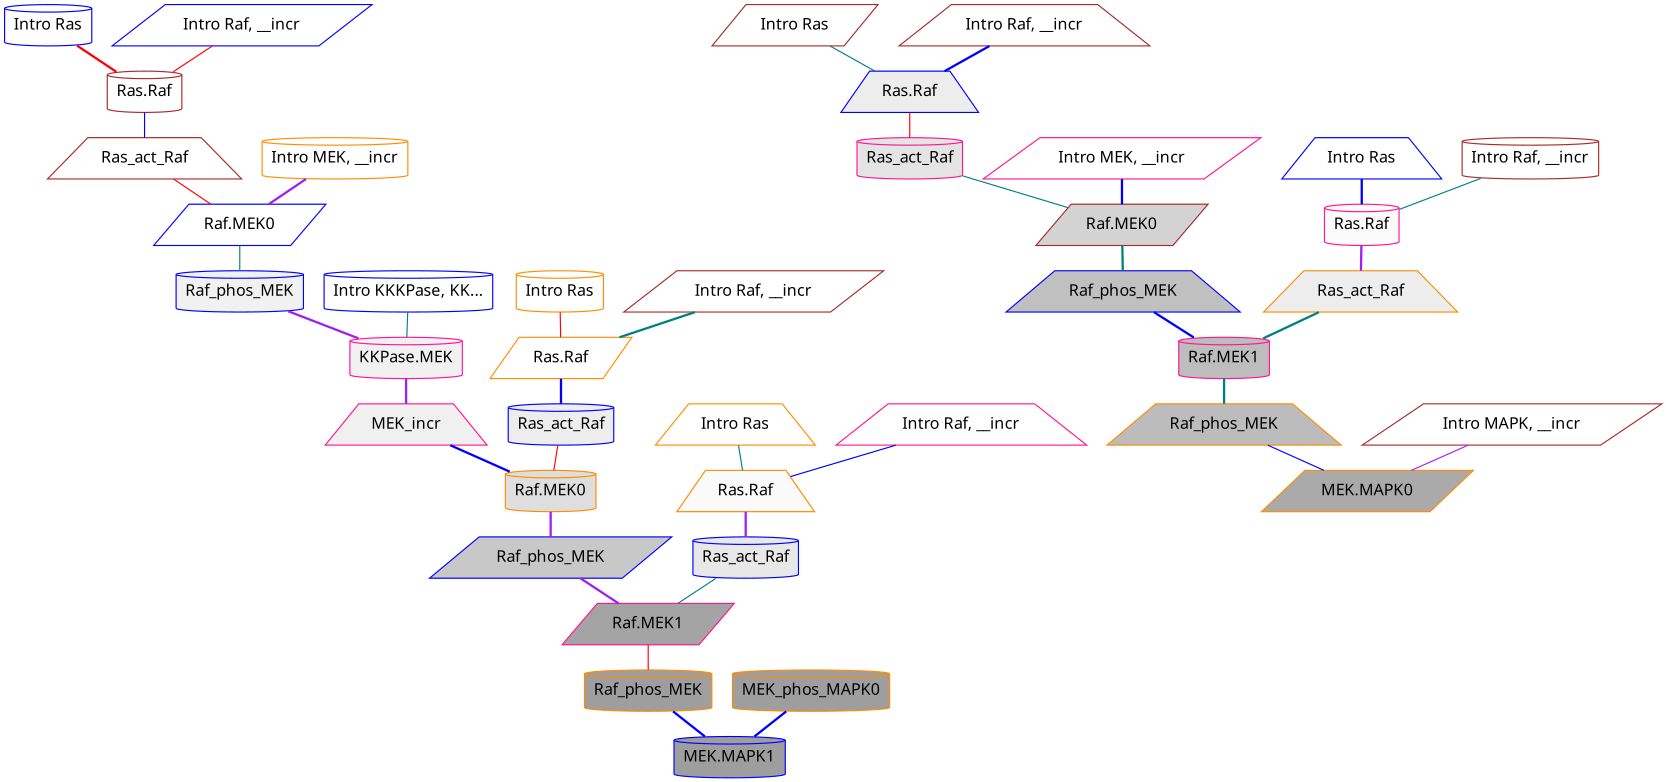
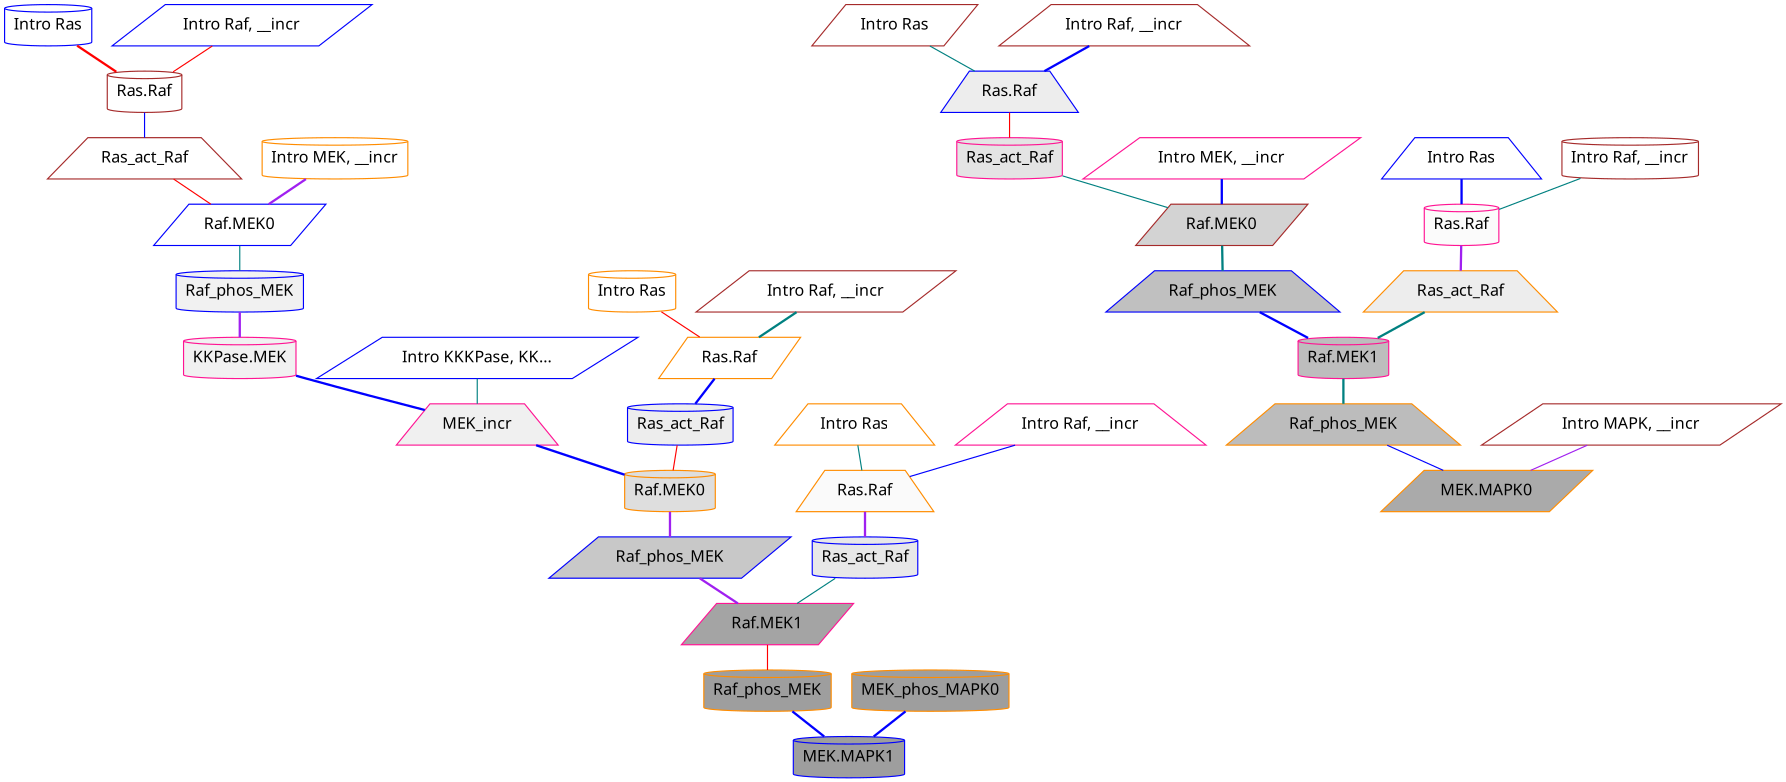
(408, 291) -> (477, 358)
(407, 325) -> (477, 391)
(406, 391) -> (360, 393)
